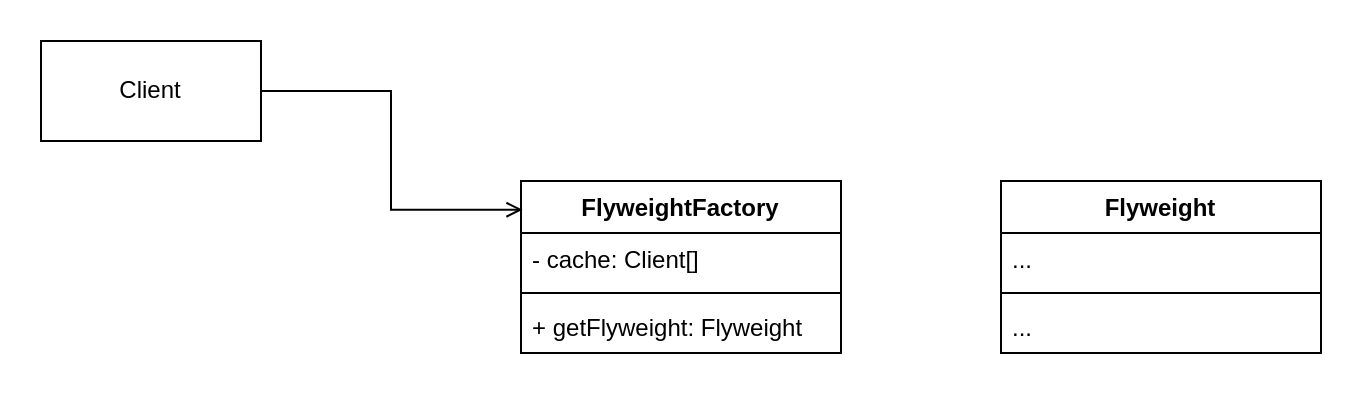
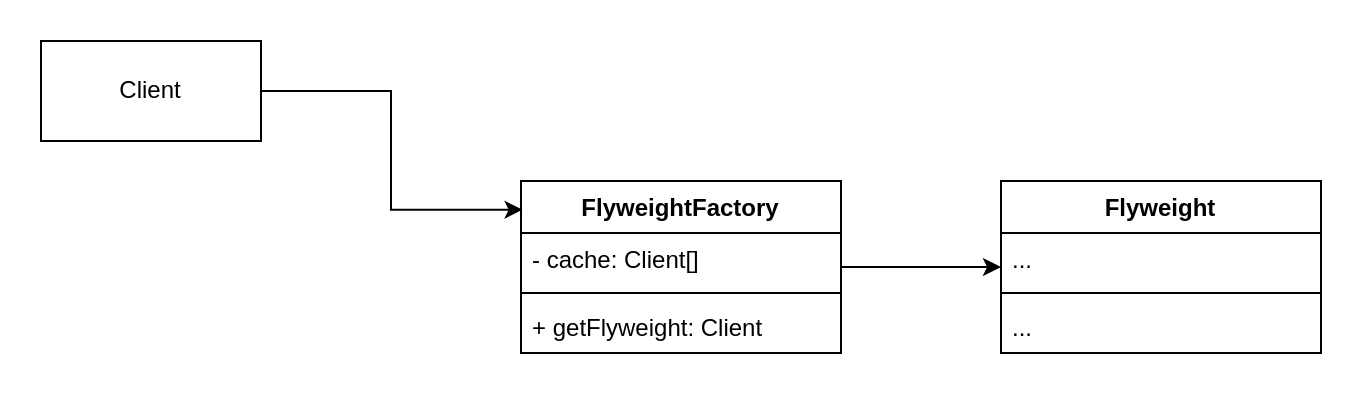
(510, 210) -> (507, 210)
none -> (916, 267)
(679, 329) -> (659, 329)
